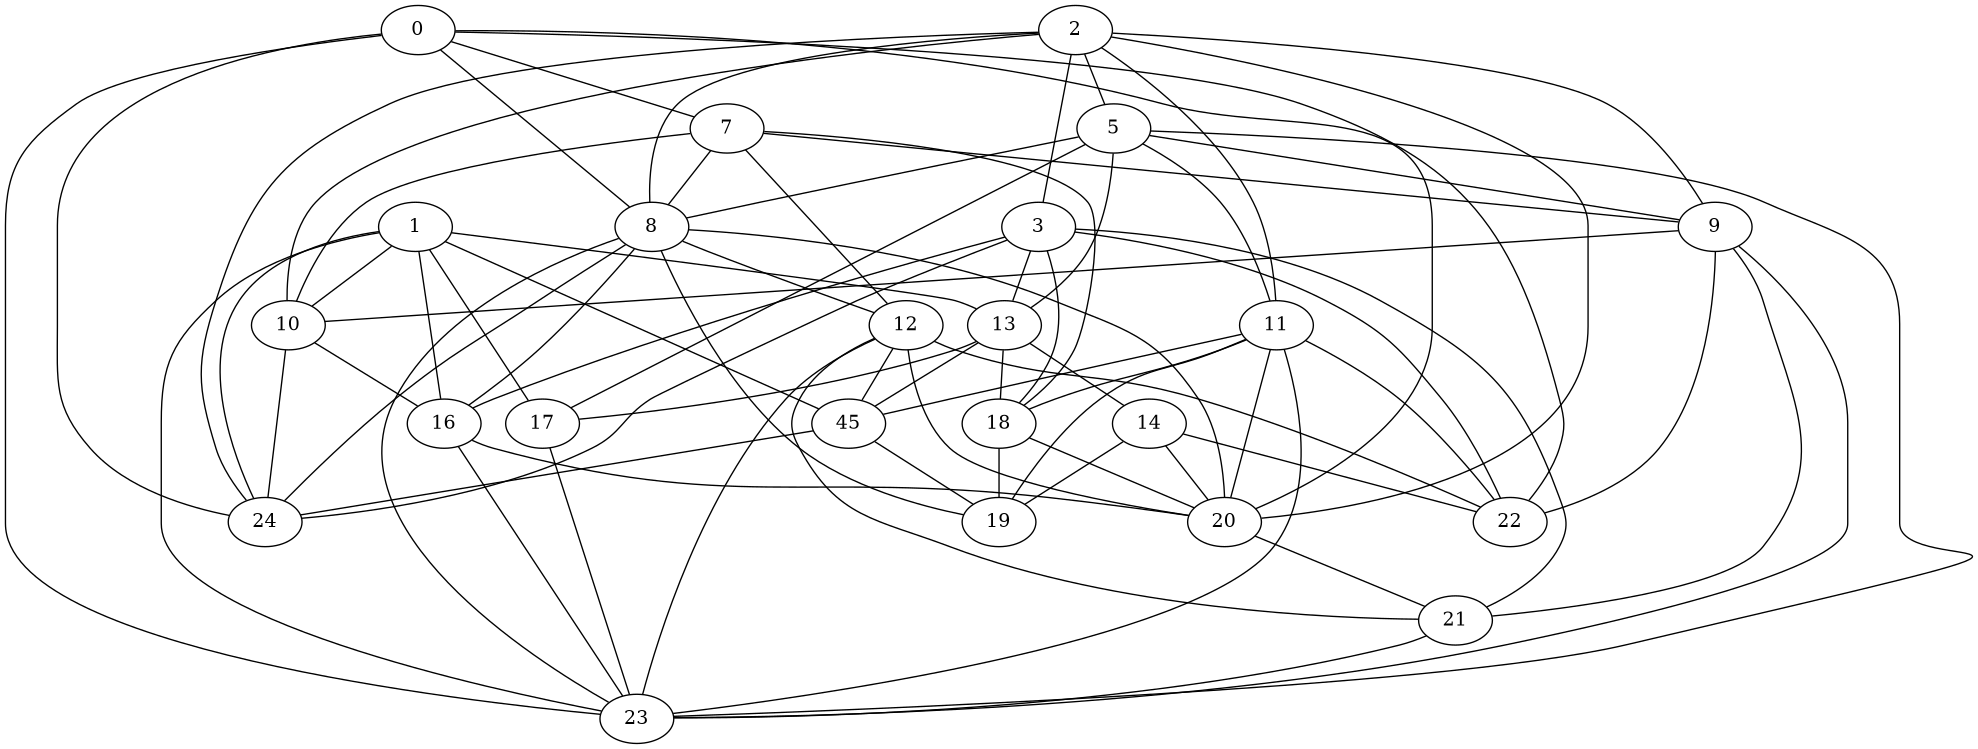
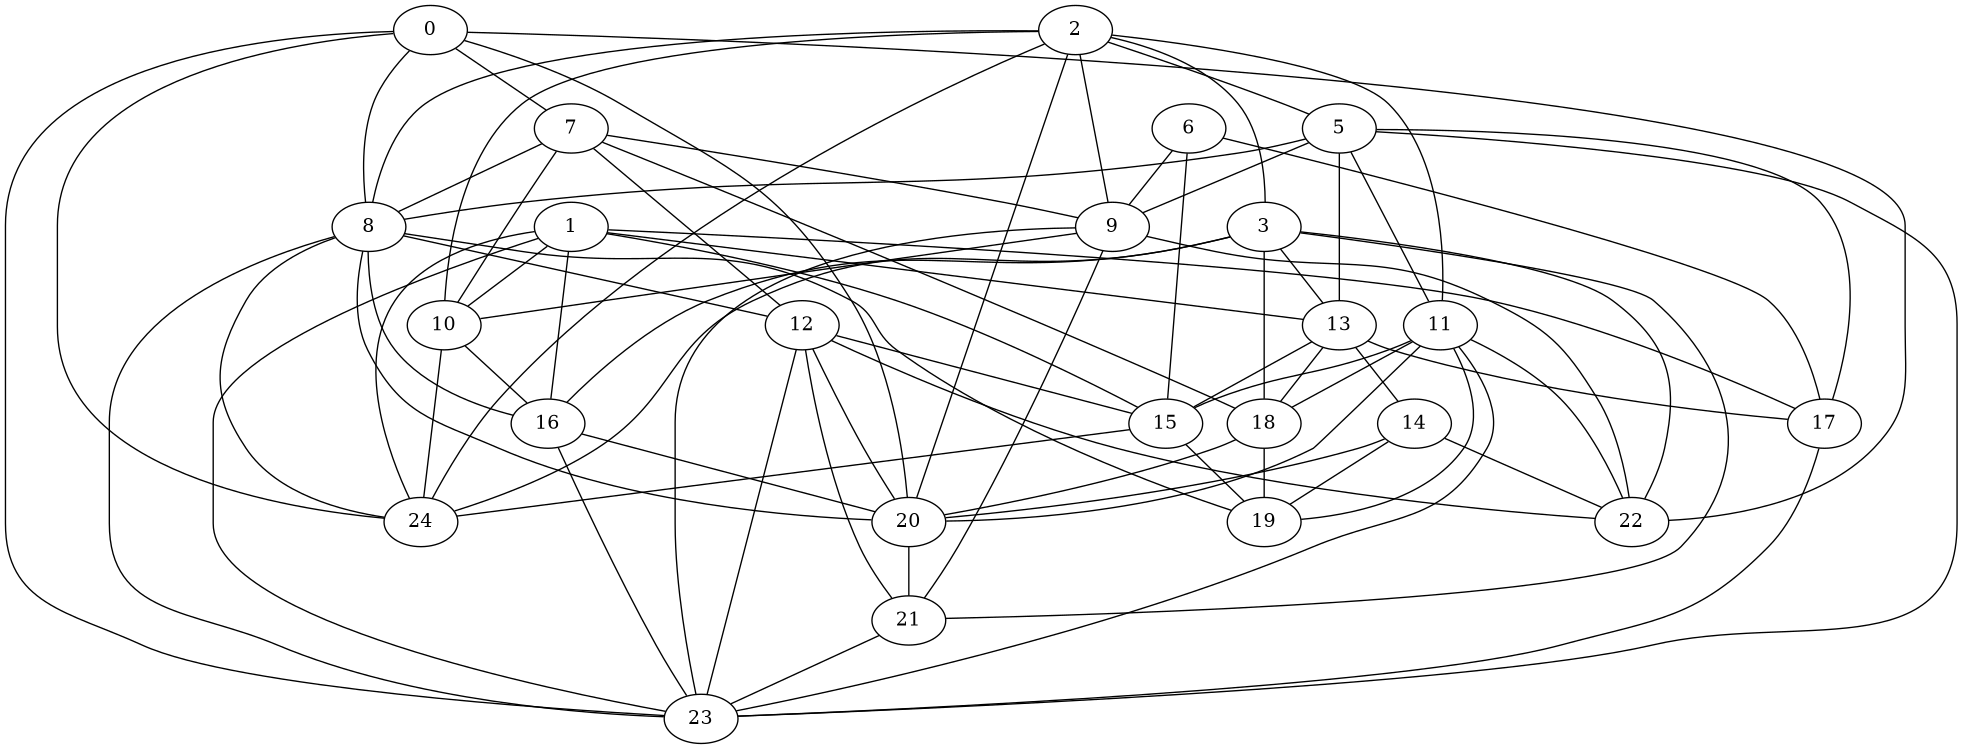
none -> (1189, 128)
(849, 424) -> (1166, 424)
